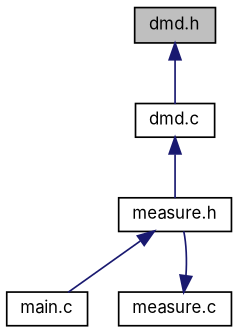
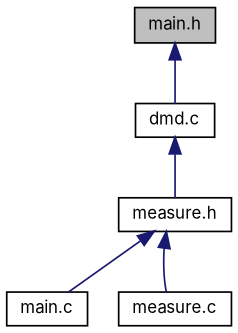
(175, 25) -> (175, 25)
(186, 253) -> (164, 270)
